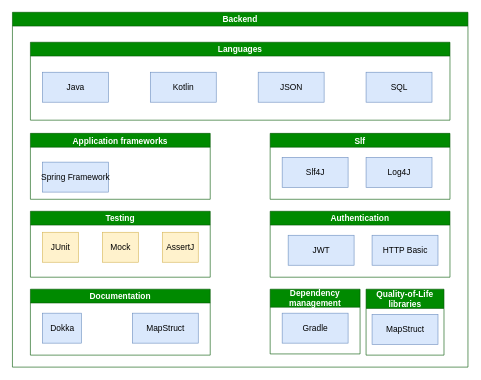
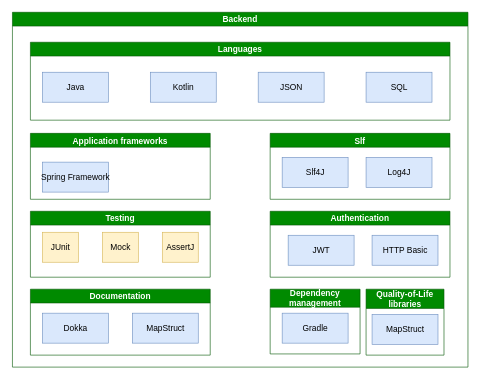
(62, 329) -> (75, 329)
